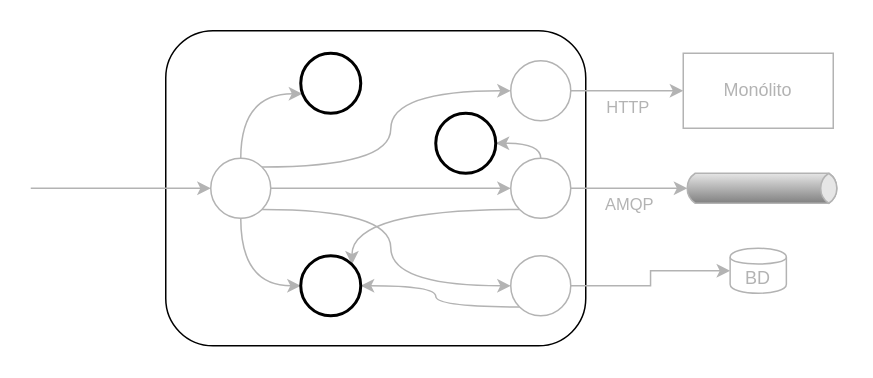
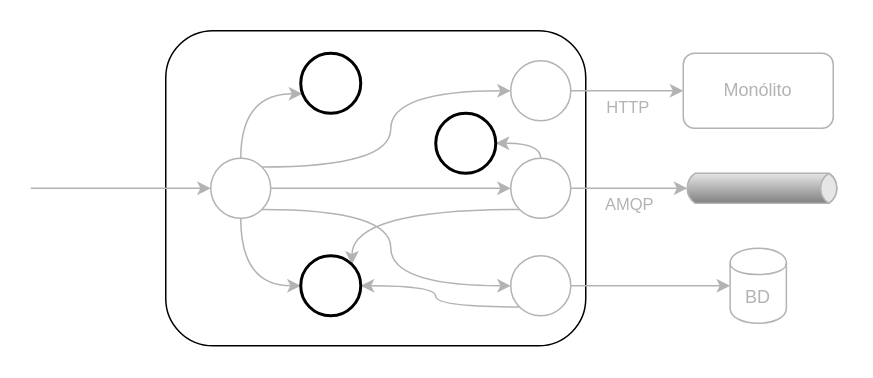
(758, 91) -> (758, 91)
(758, 271) -> (758, 286)
